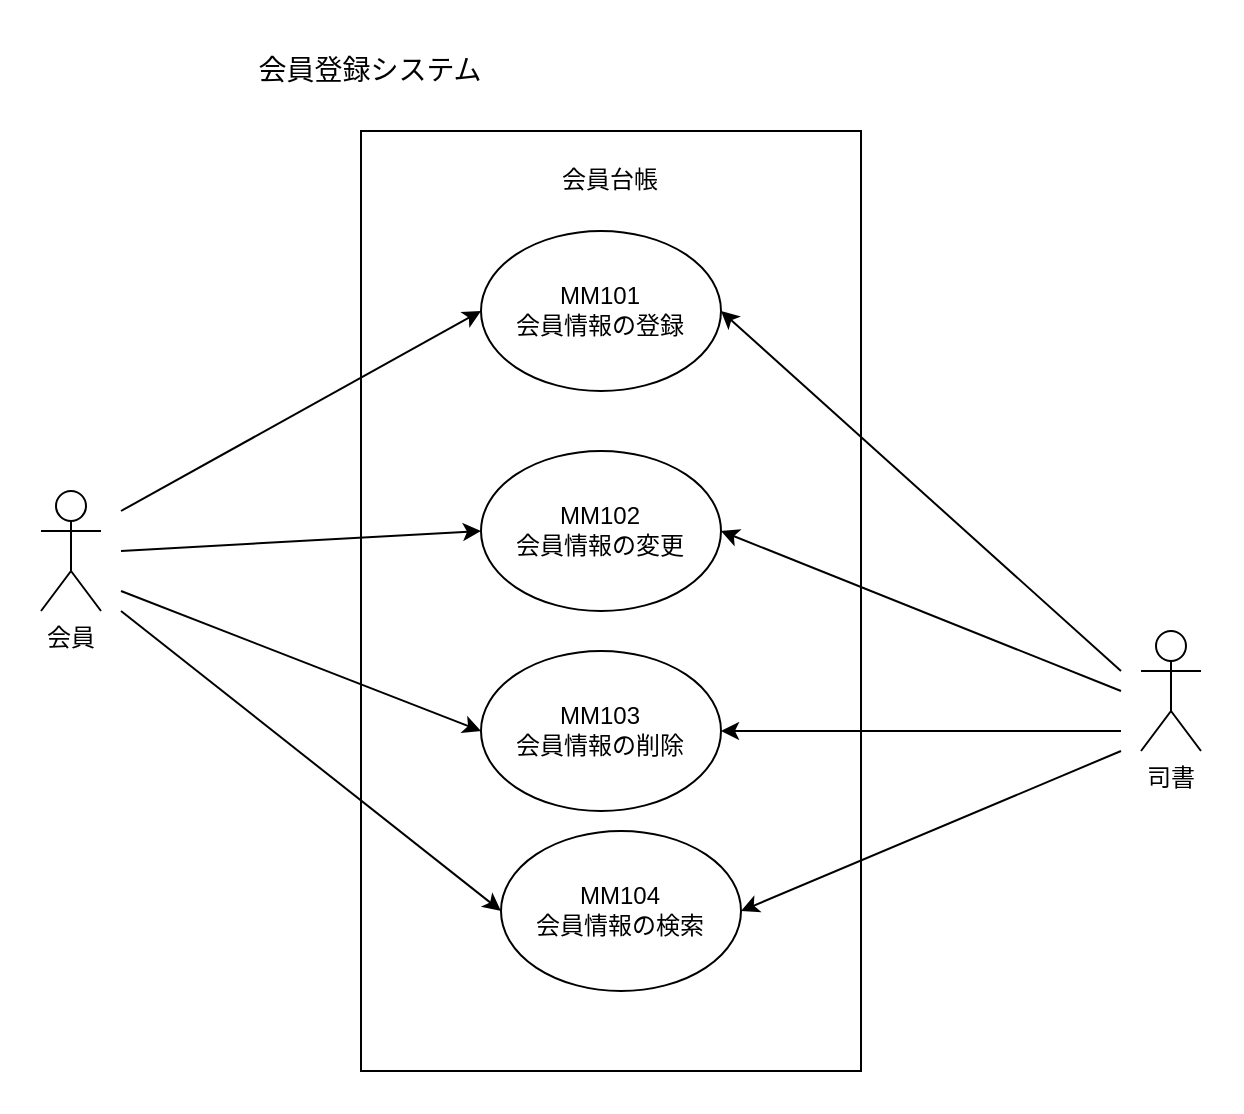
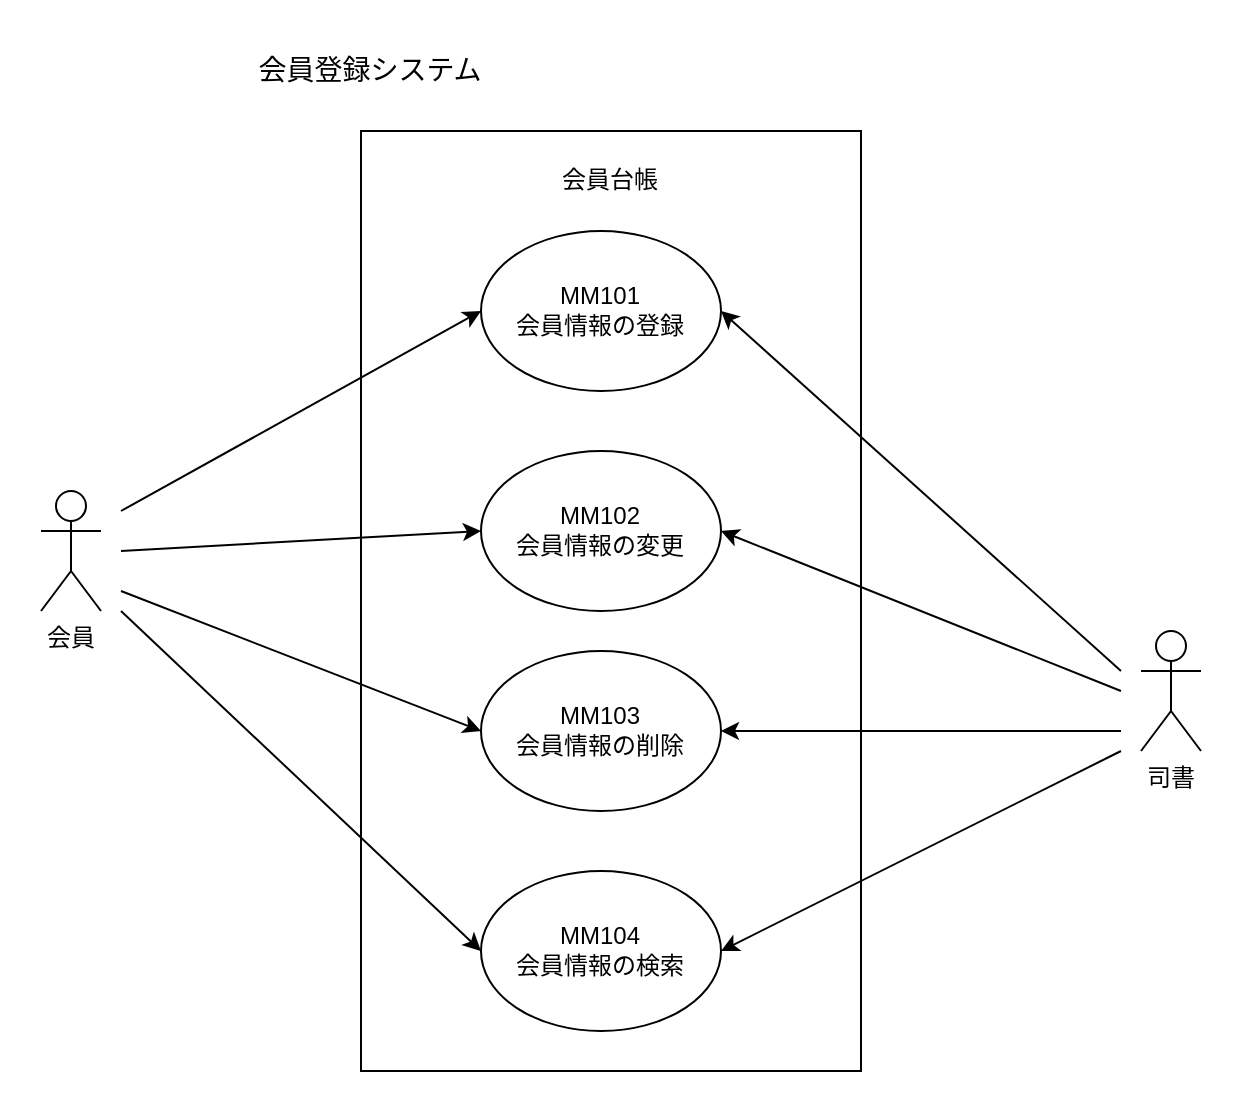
(621, 911) -> (601, 951)
